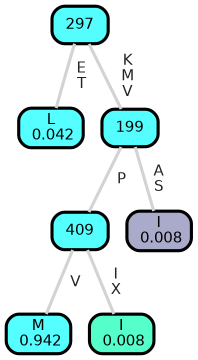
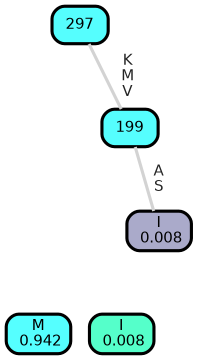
(51, 128) -> none
(80, 231) -> none
